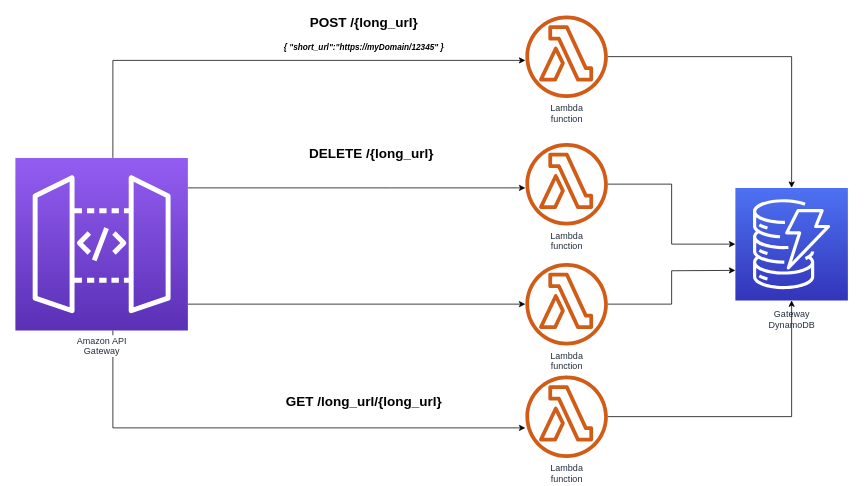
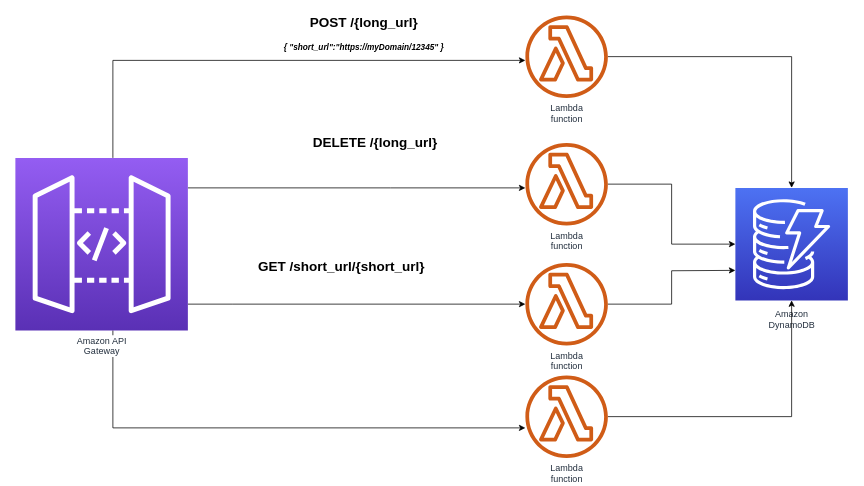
(372, 154) -> (375, 143)
none -> (342, 267)
(792, 320) -> (792, 320)
(364, 402) -> none
